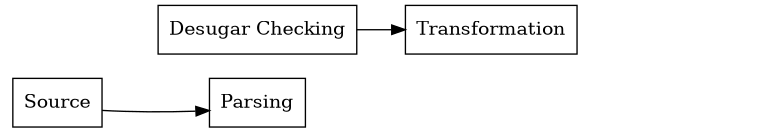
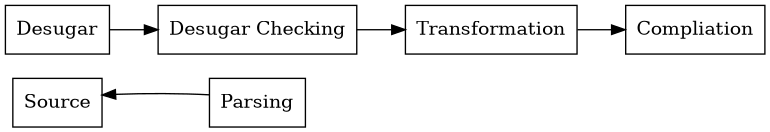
none -> (57, 30)
none -> (695, 30)
(149, 112) -> (163, 94)
